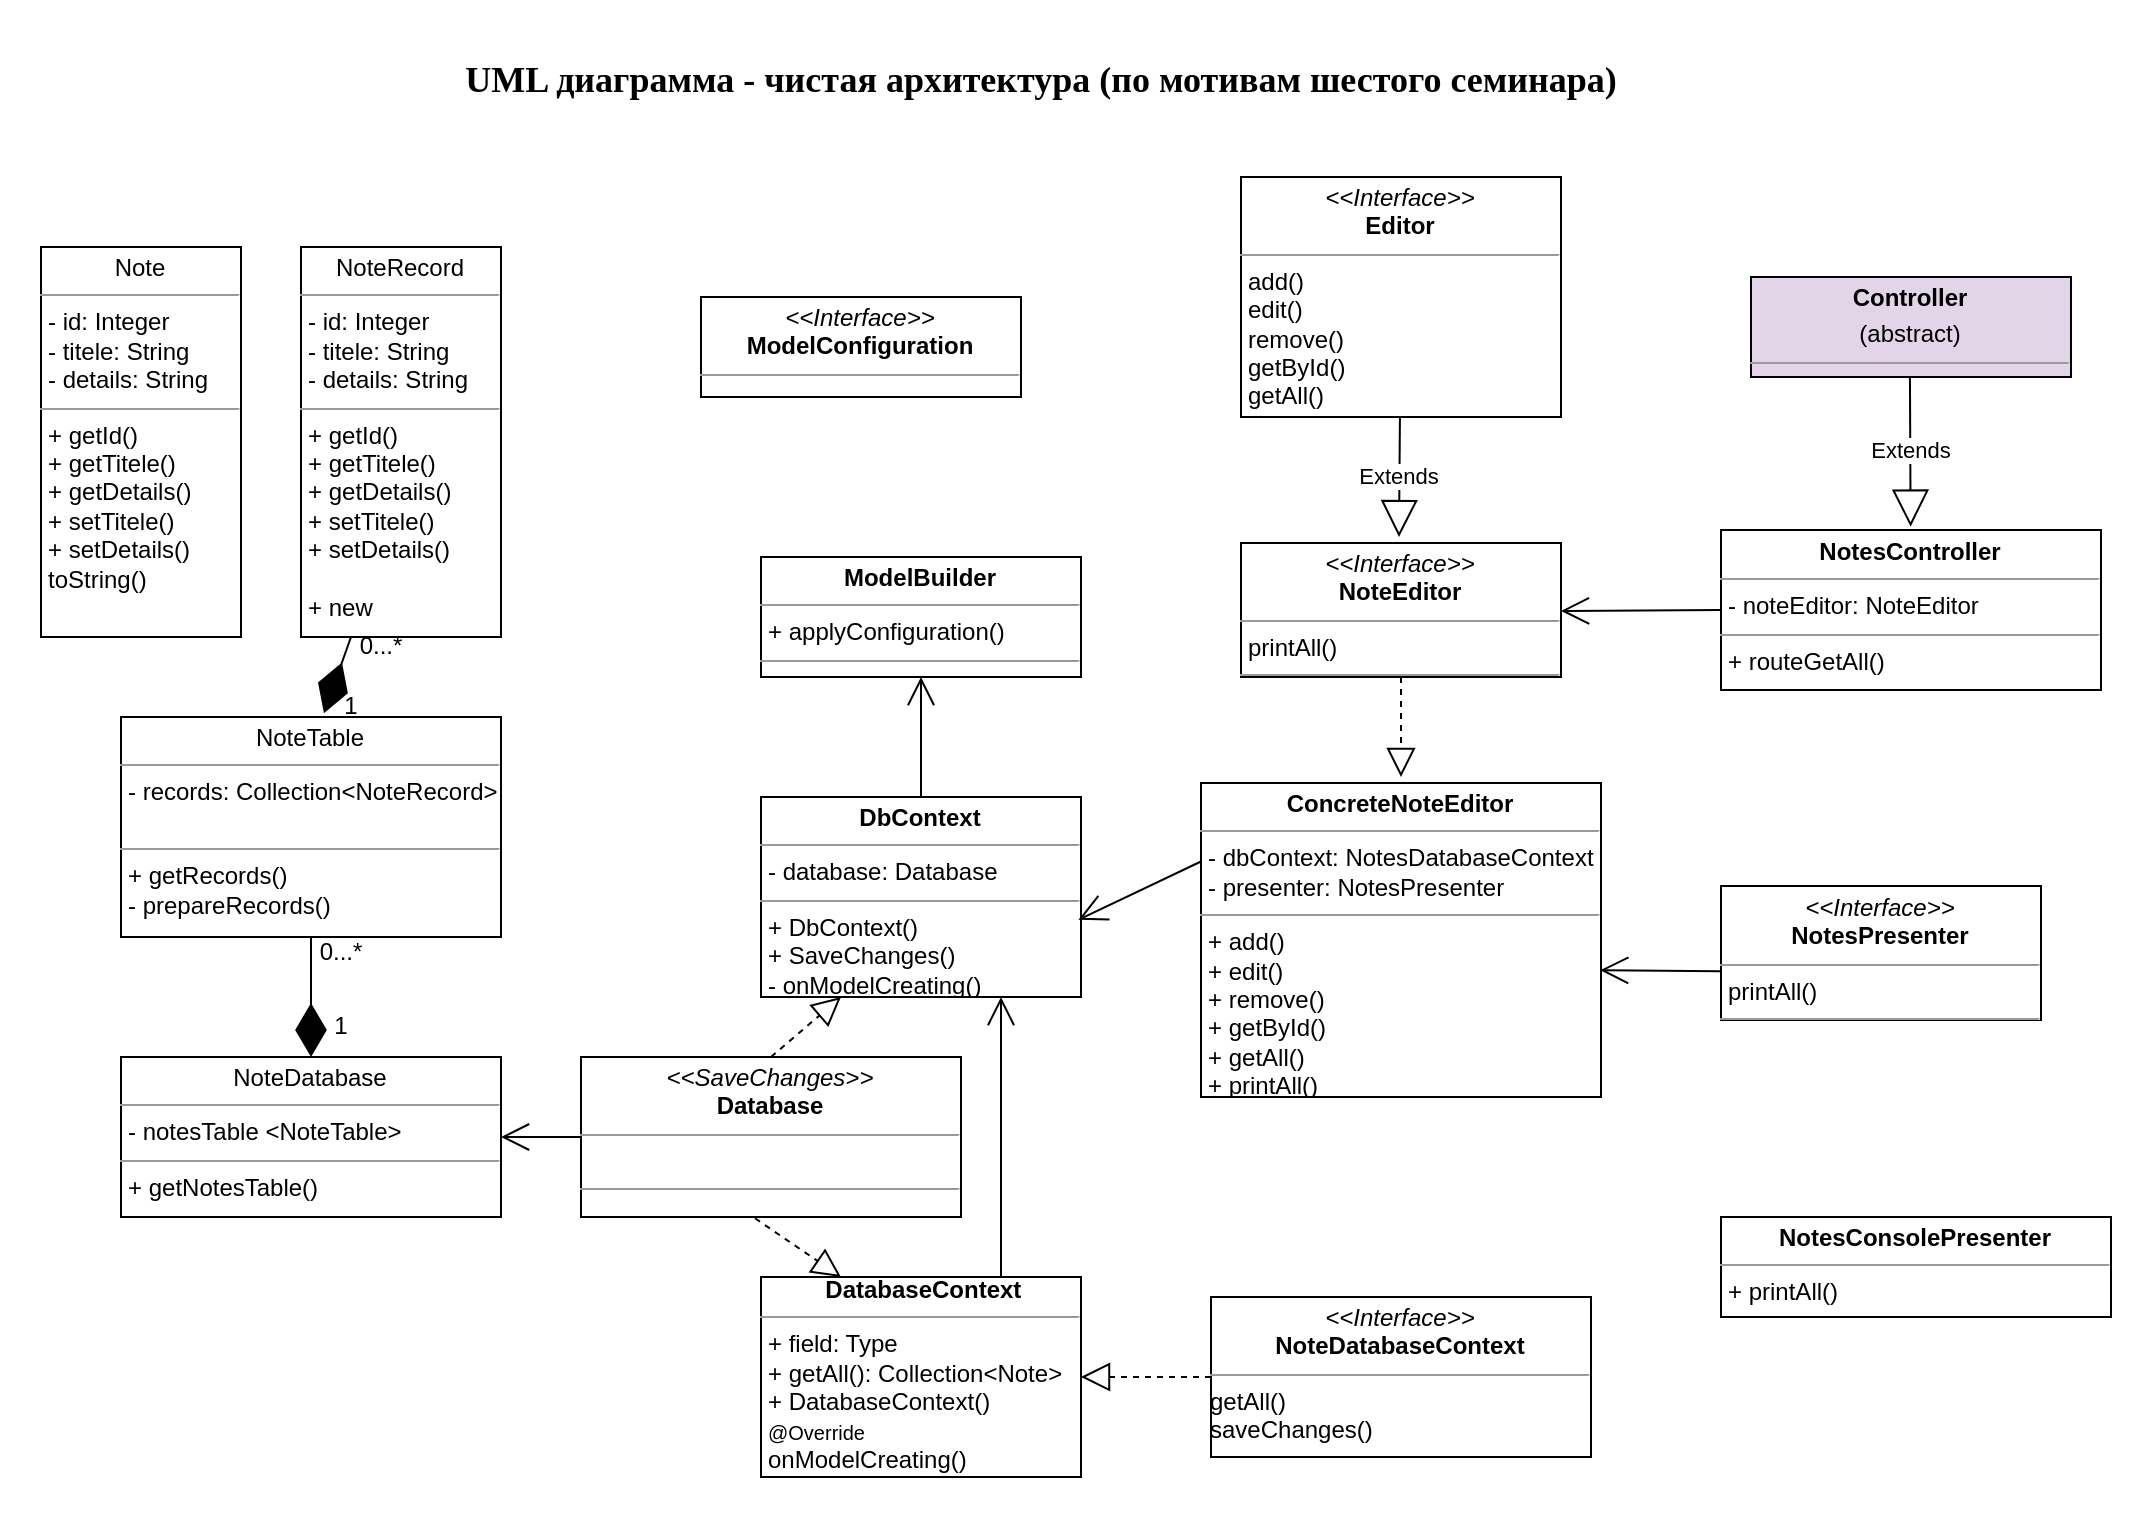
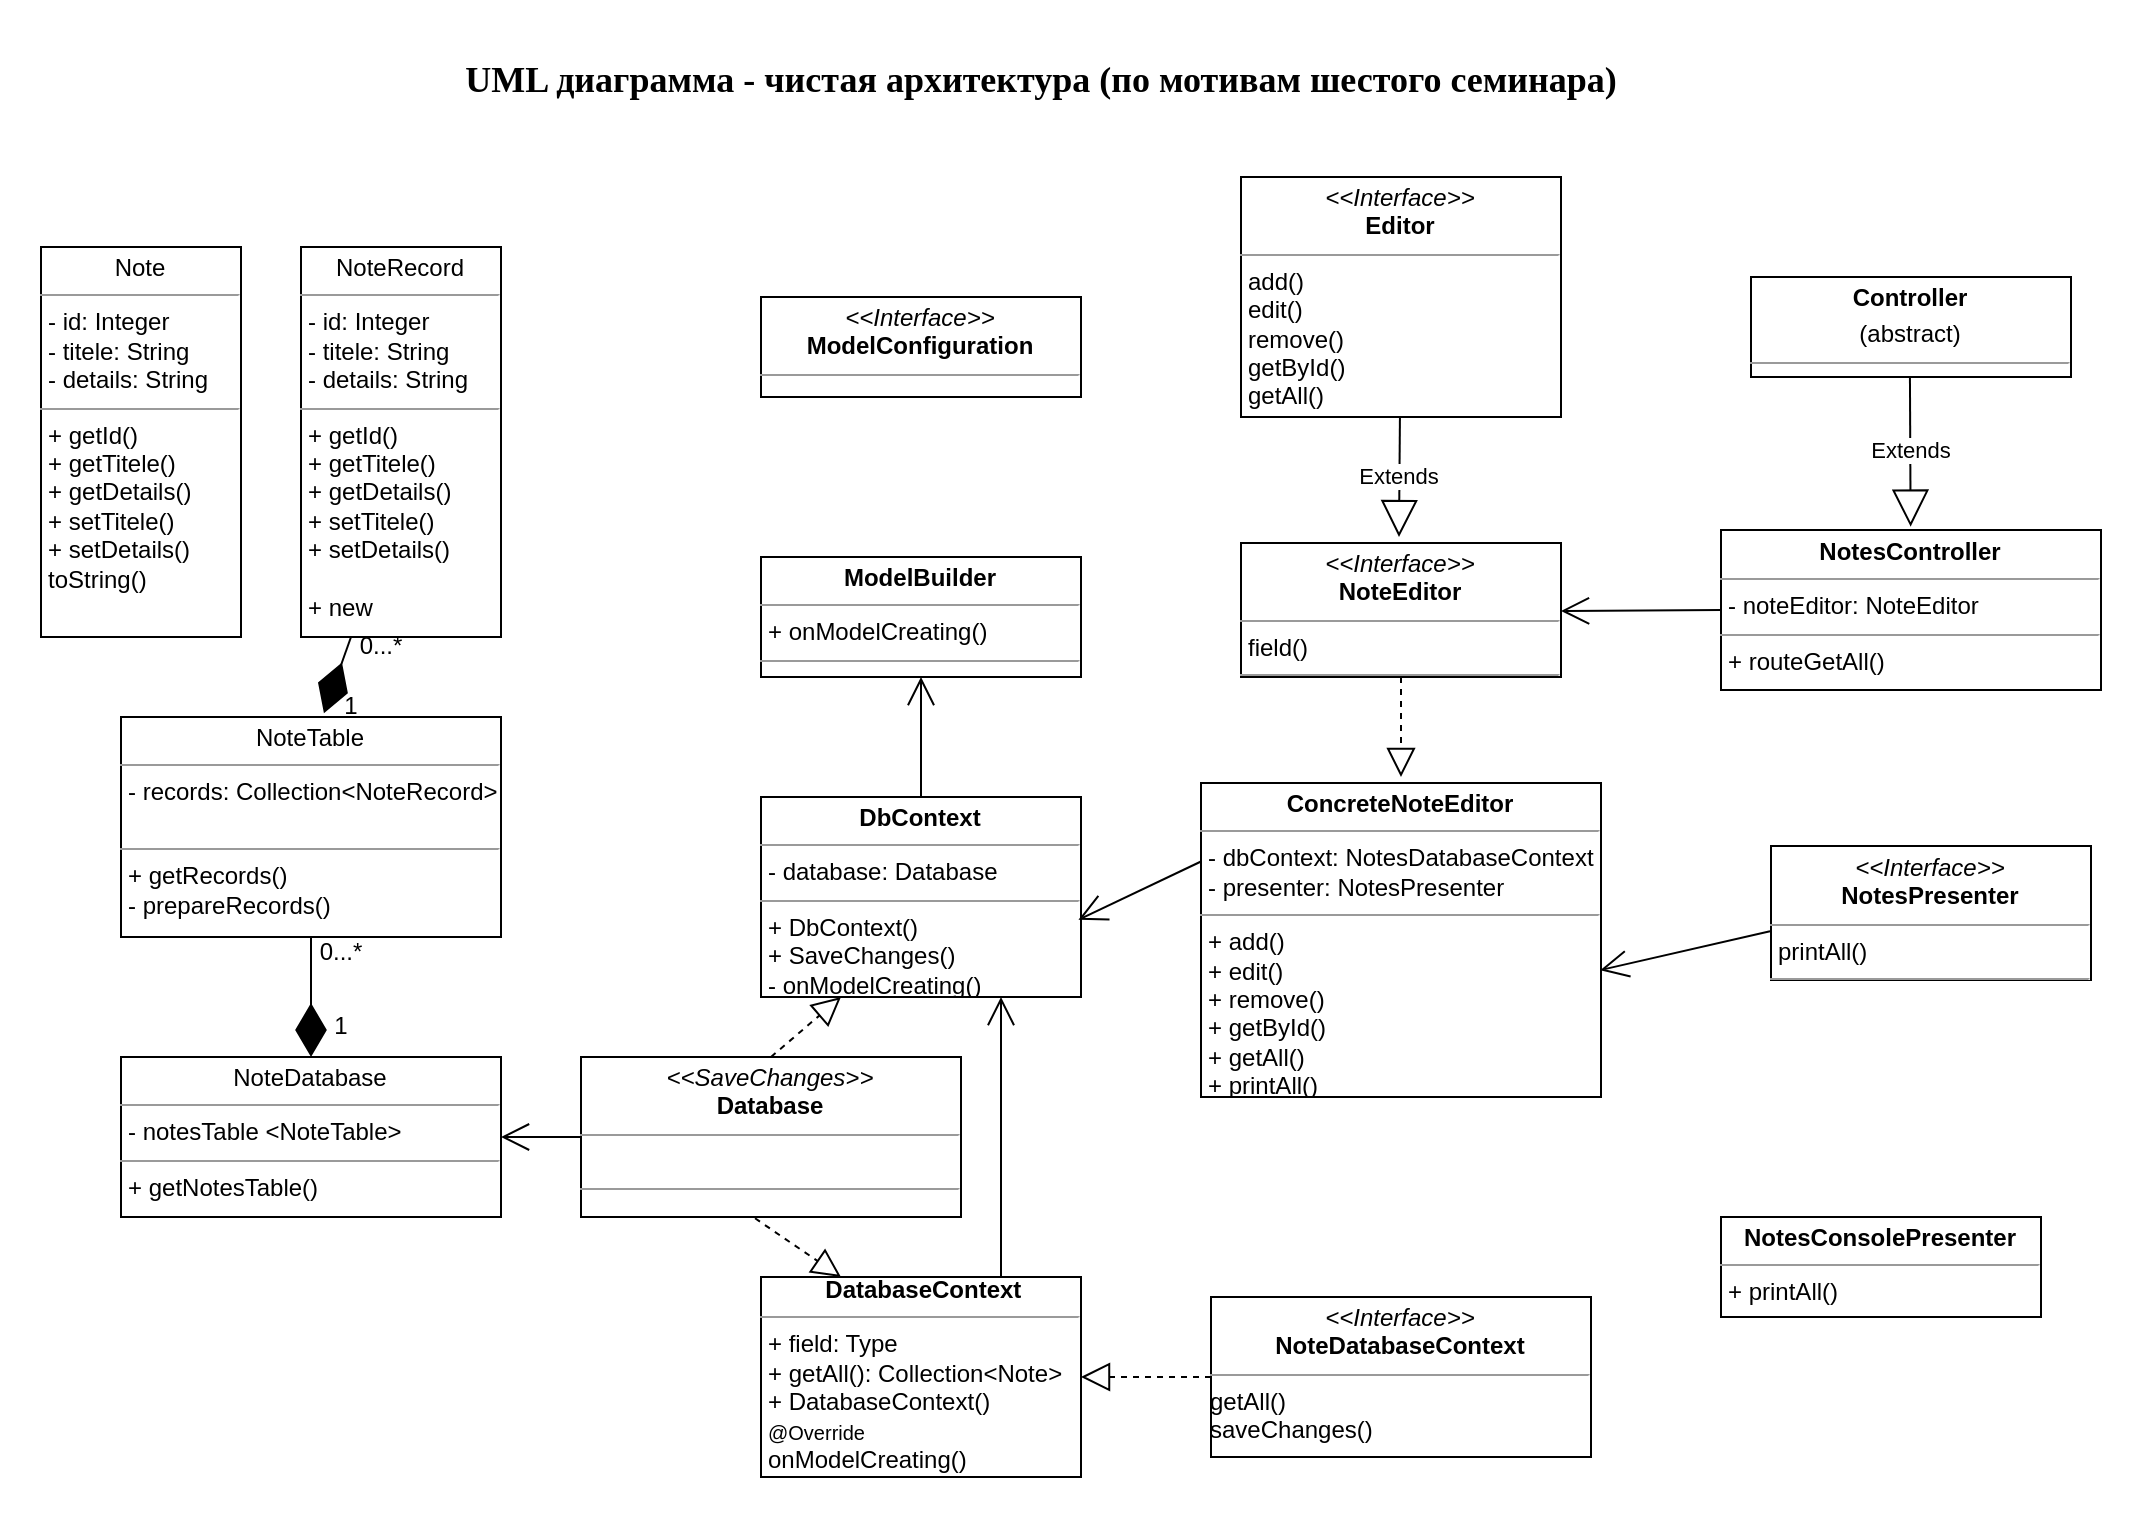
(1911, 327) -> (1911, 327)
(861, 347) -> (921, 347)
(899, 586) -> (882, 586)
(1328, 586) -> (1328, 586)
(1881, 953) -> (1931, 913)
(1916, 1267) -> (1881, 1267)
